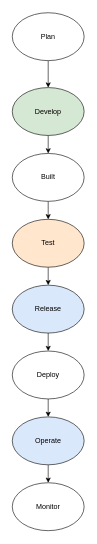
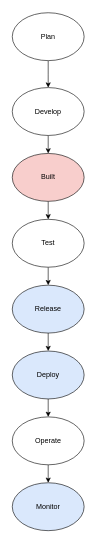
(48, 111) -> (48, 111)
(48, 177) -> (48, 177)
(48, 243) -> (48, 243)
(48, 375) -> (48, 375)
(48, 441) -> (48, 441)
(48, 507) -> (48, 507)
